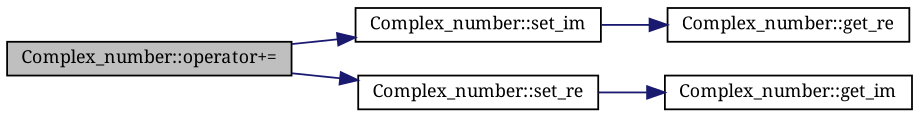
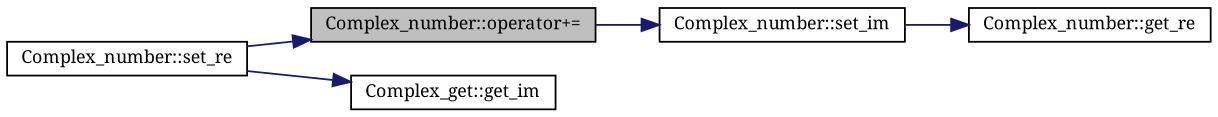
(316, 76) -> (270, 44)
(788, 92) -> (453, 92)
